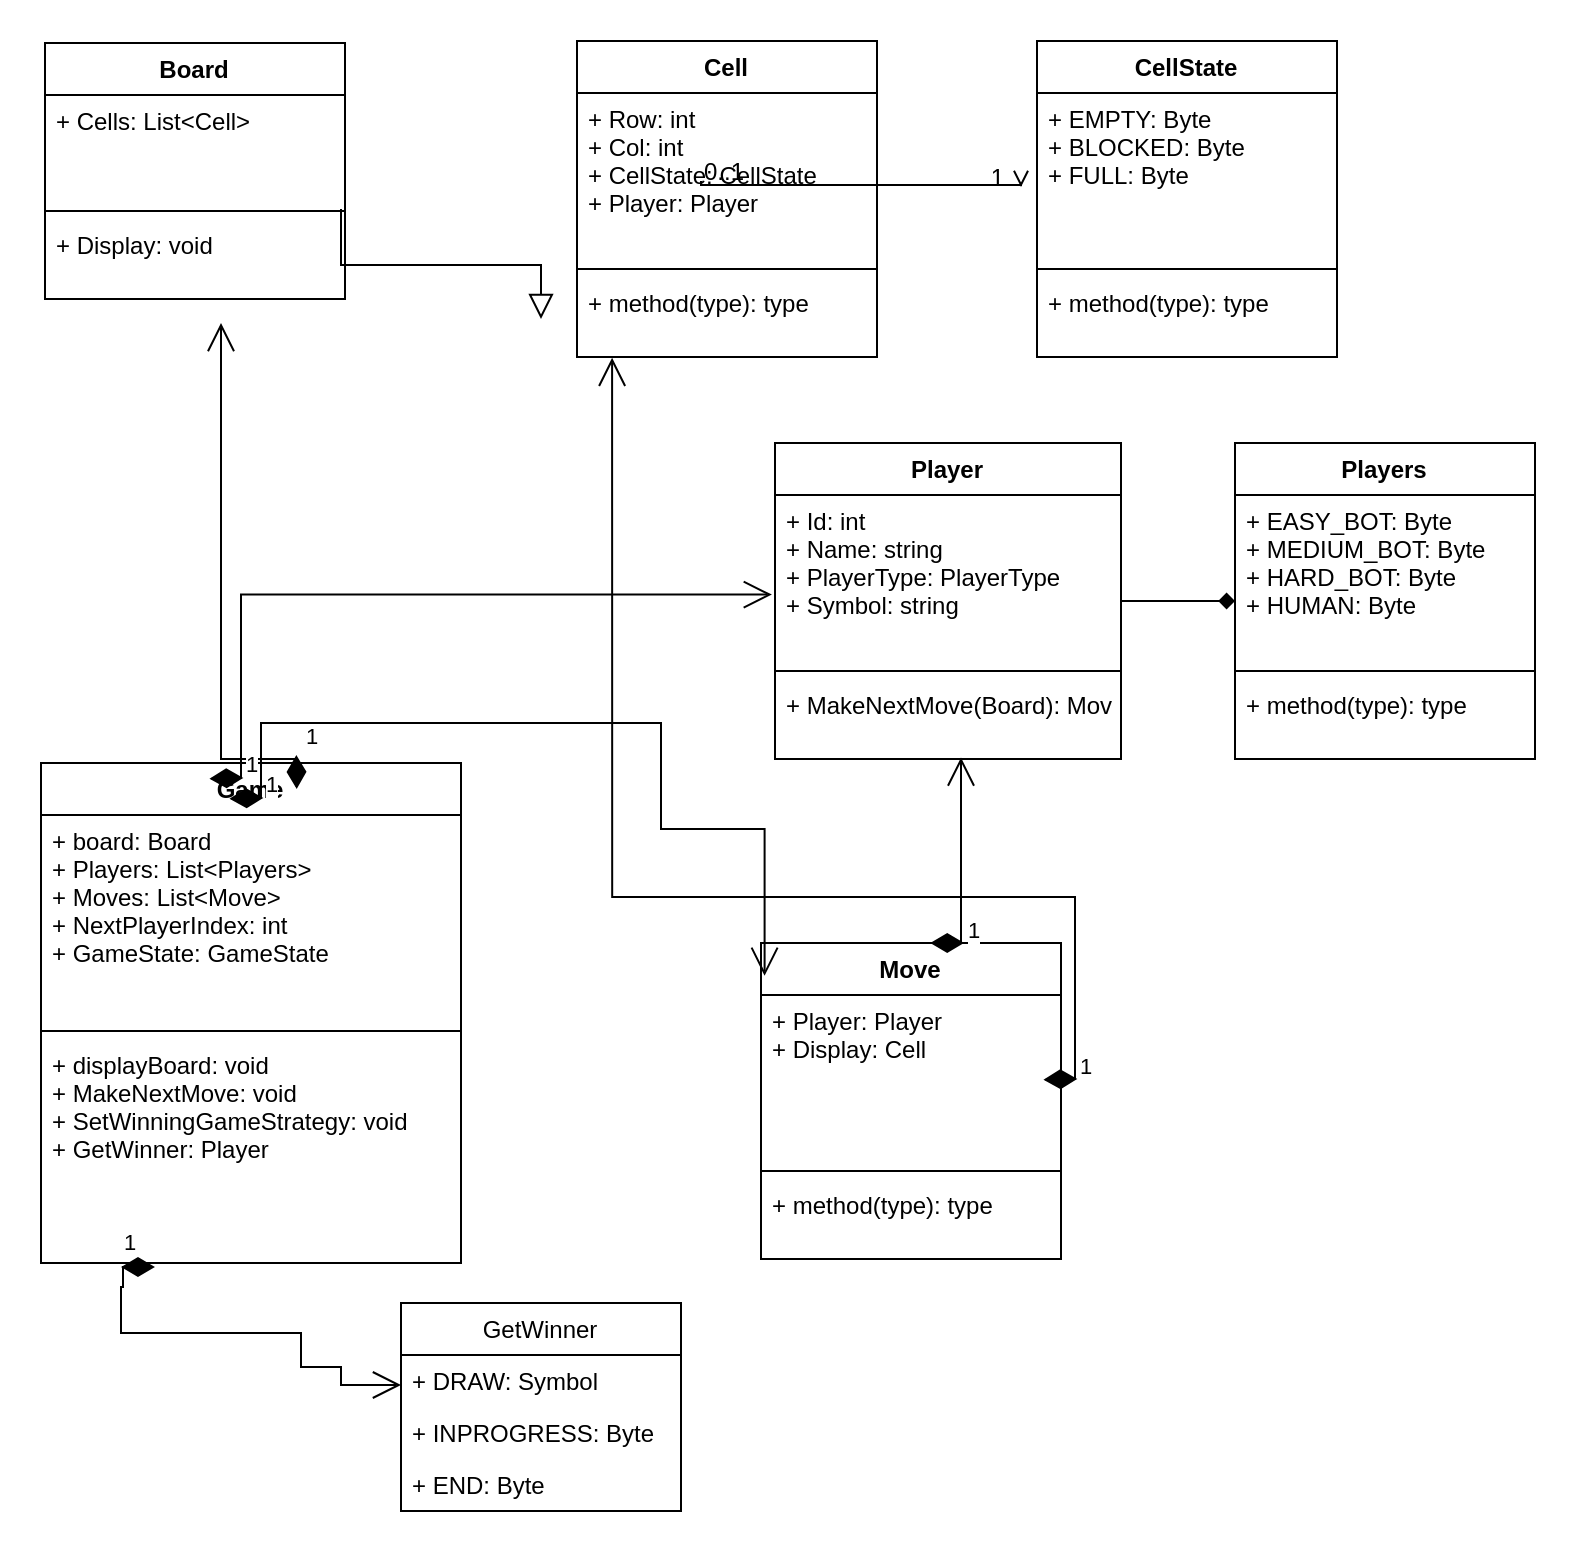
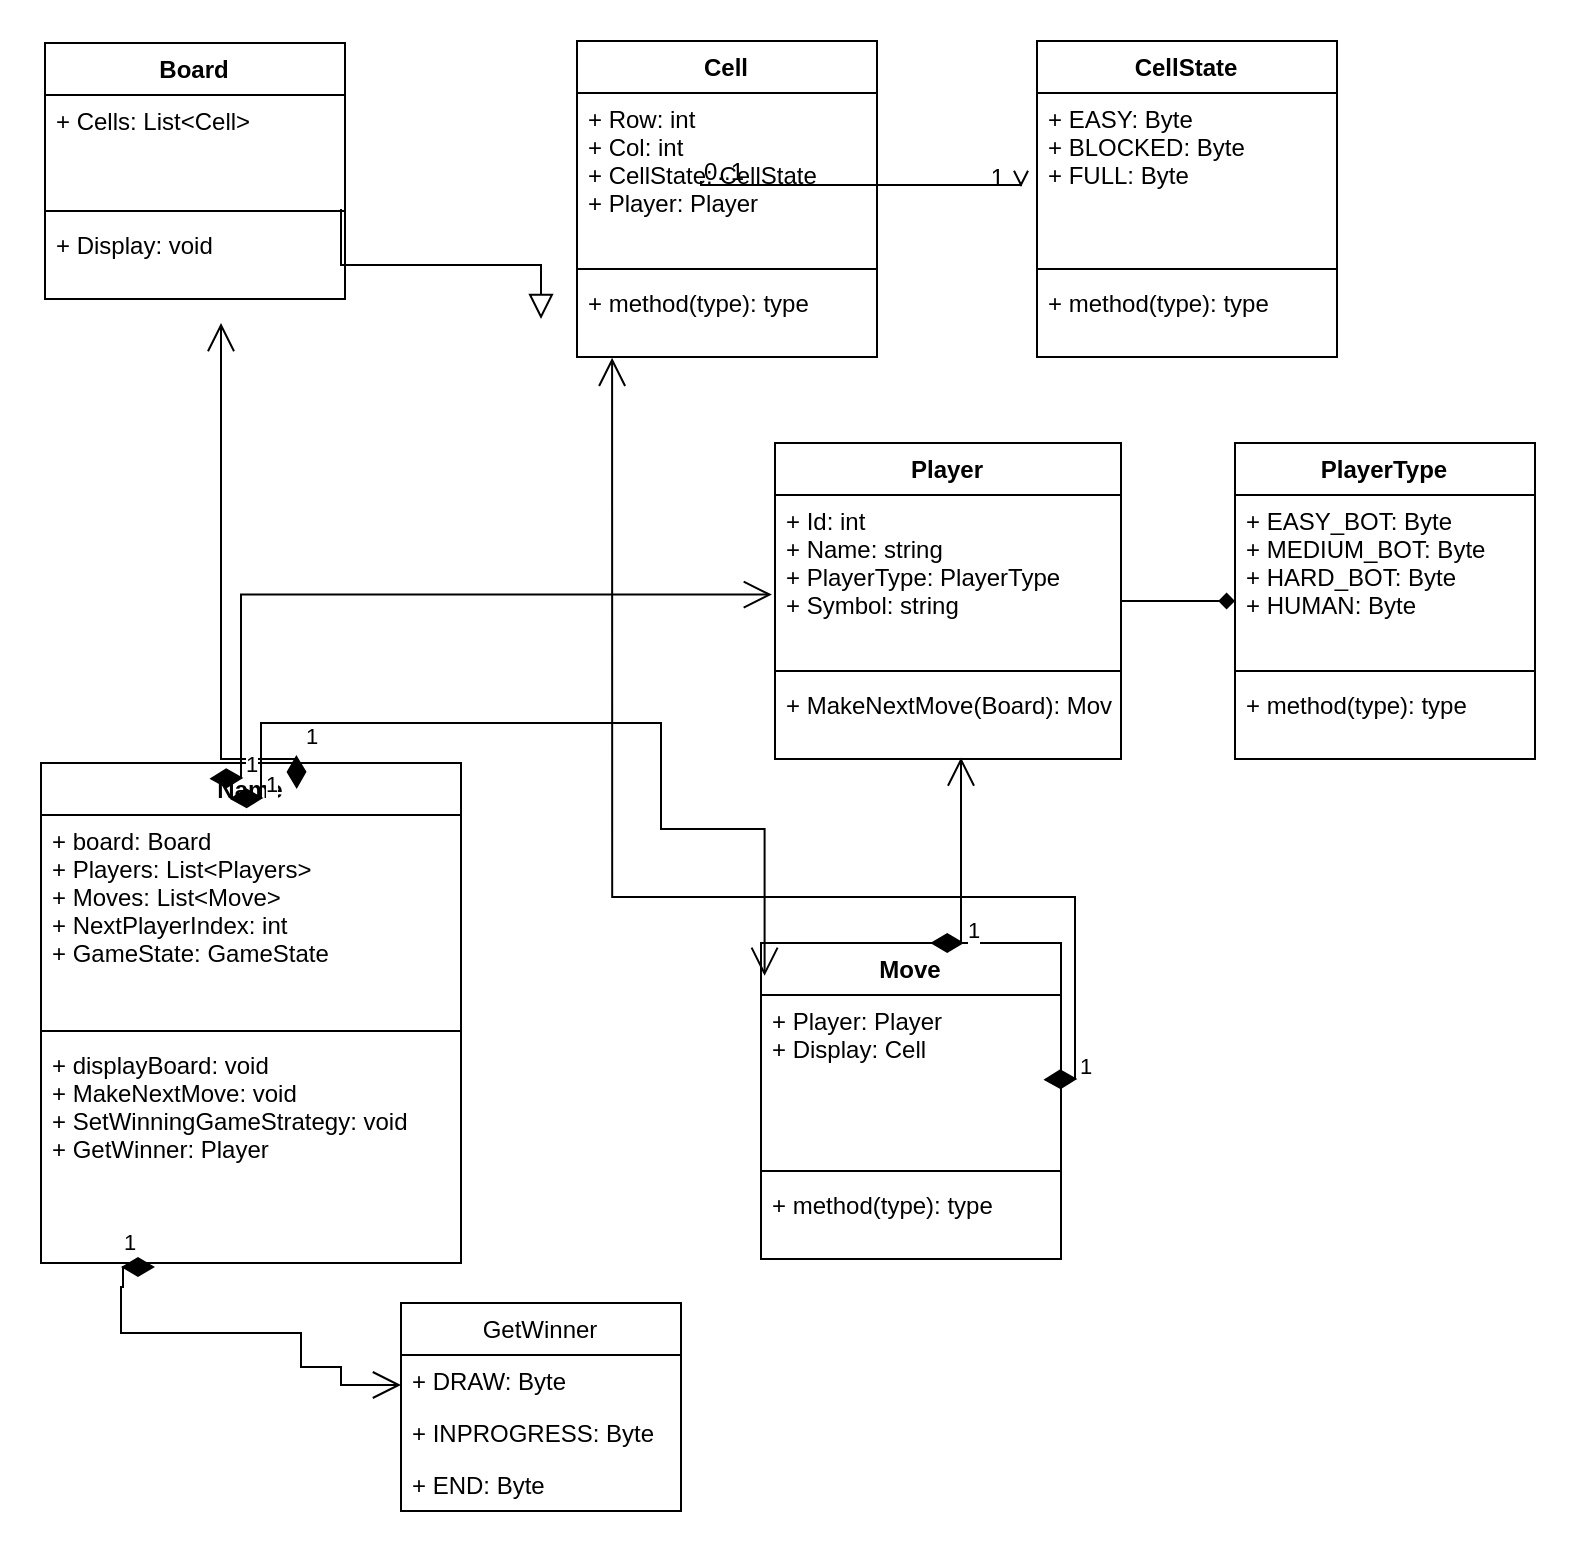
(1126, 120) -> (1119, 120)
(1384, 470) -> (1384, 470)
(250, 790) -> (250, 790)
(494, 1382) -> (483, 1382)
